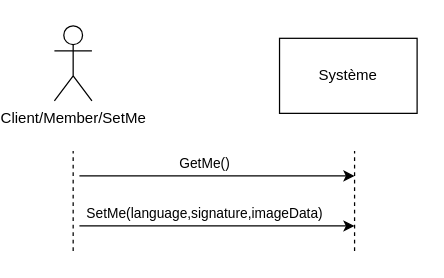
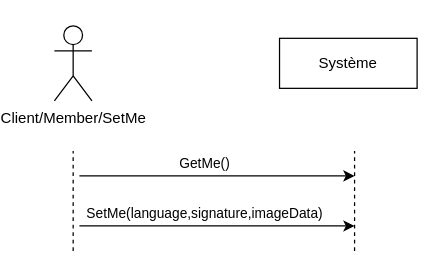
(348, 76) -> (348, 63)
